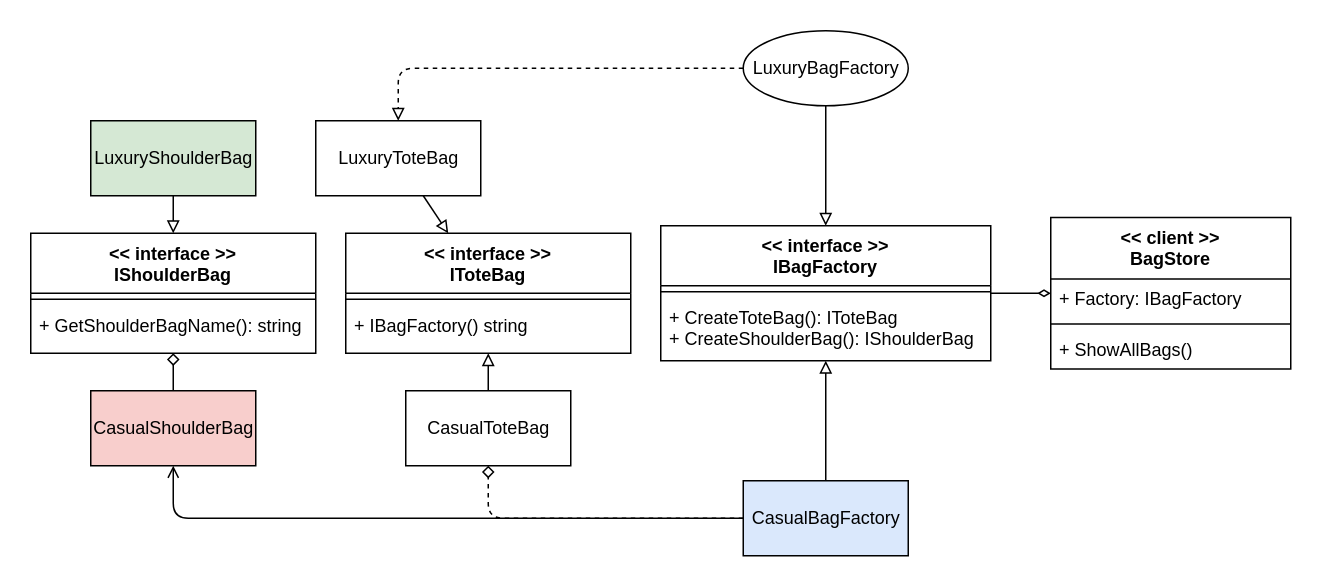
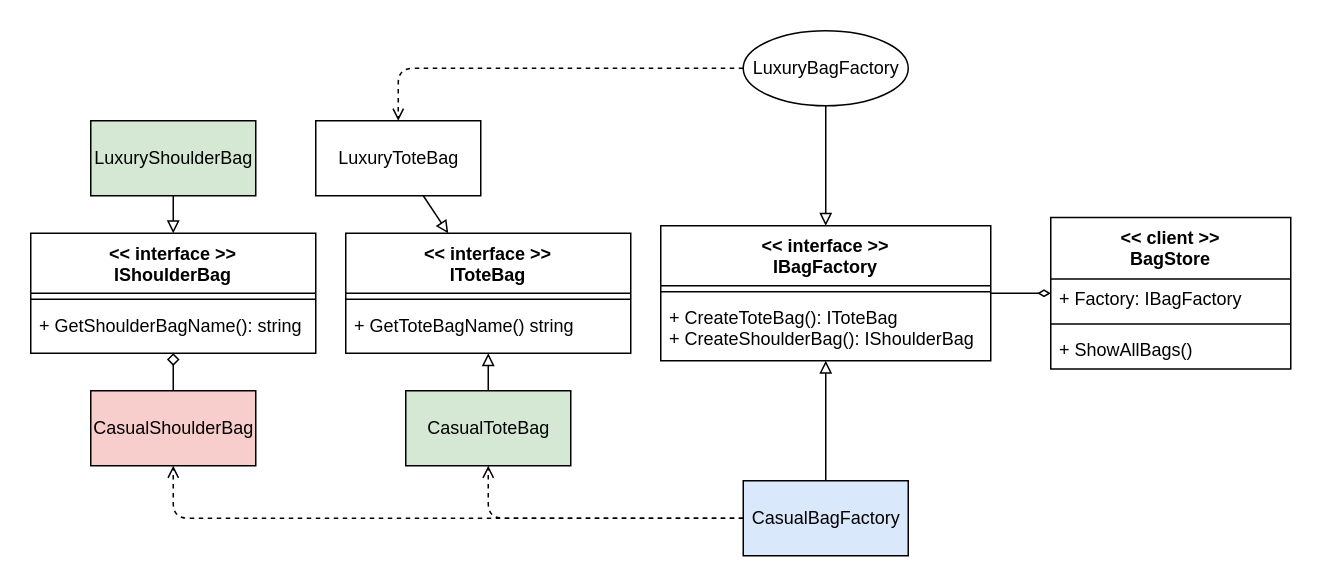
(398, 107) -> (398, 111)
(458, 326) -> (473, 326)
(488, 428) -> (488, 428)
(488, 478) -> (488, 474)
(315, 518) -> (315, 518)
